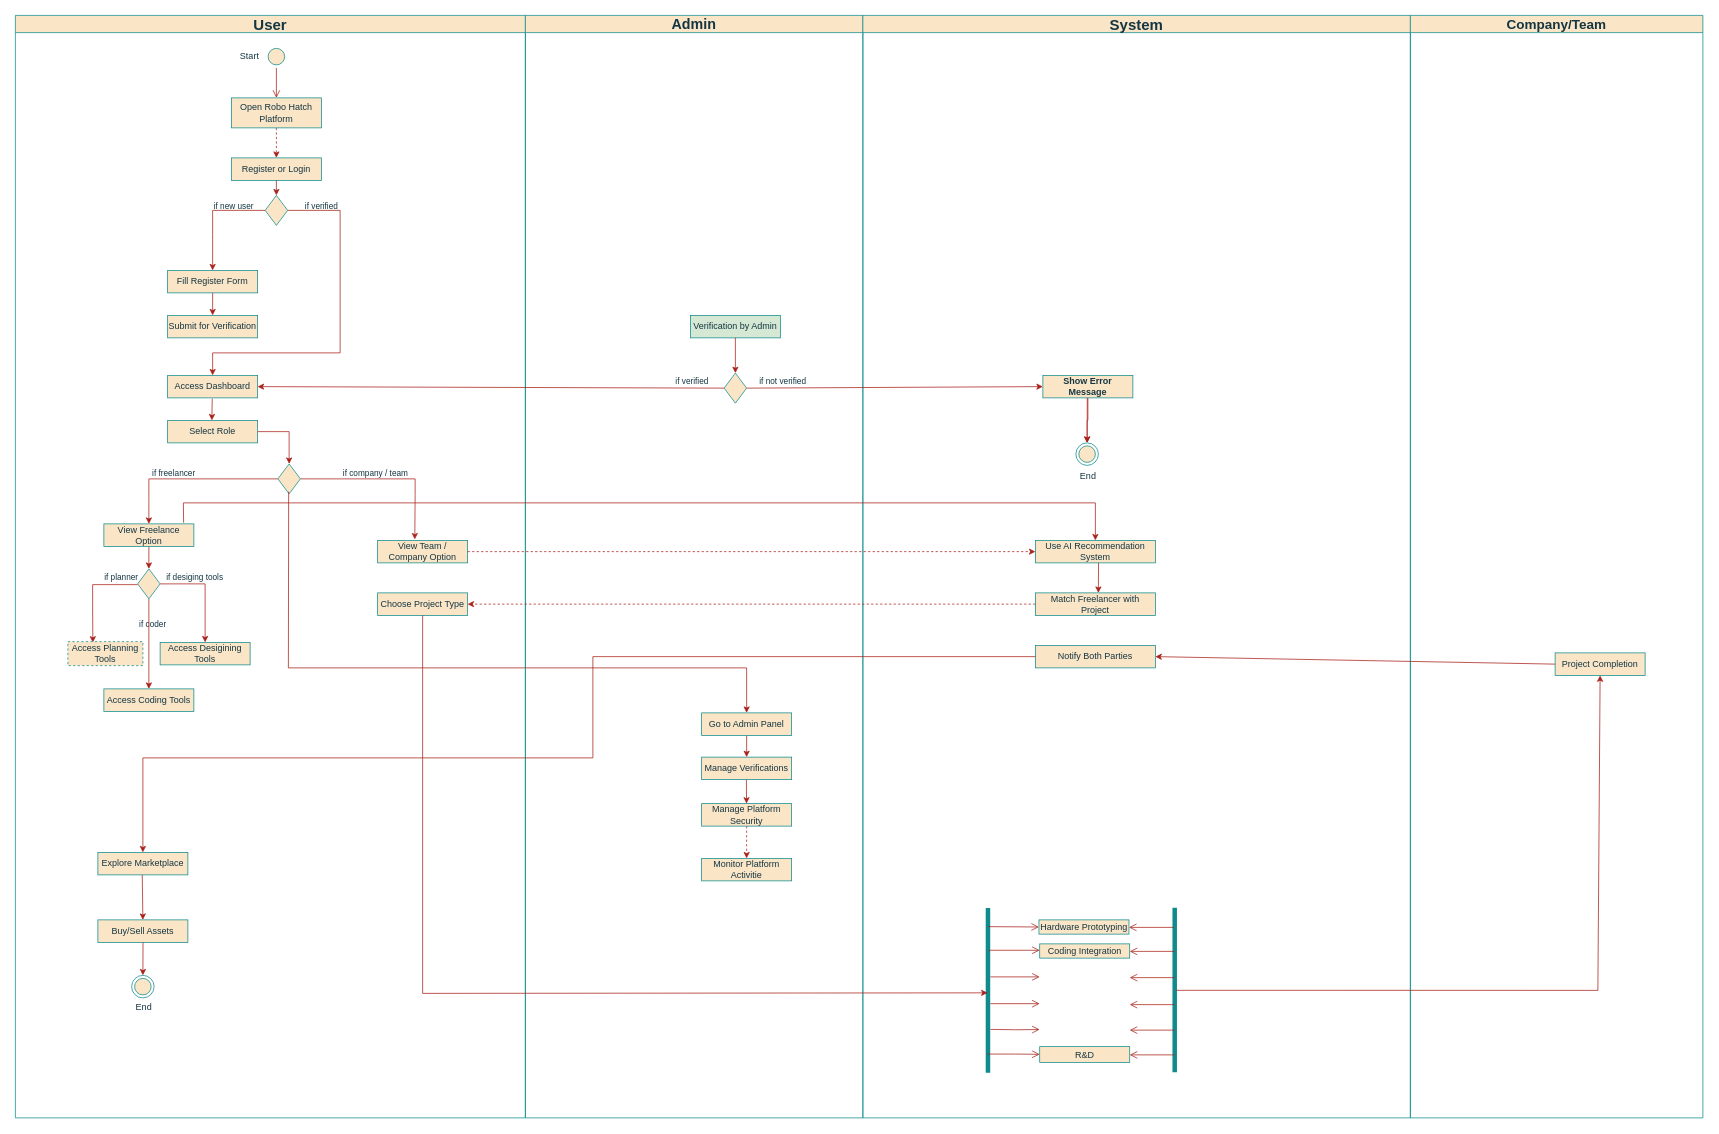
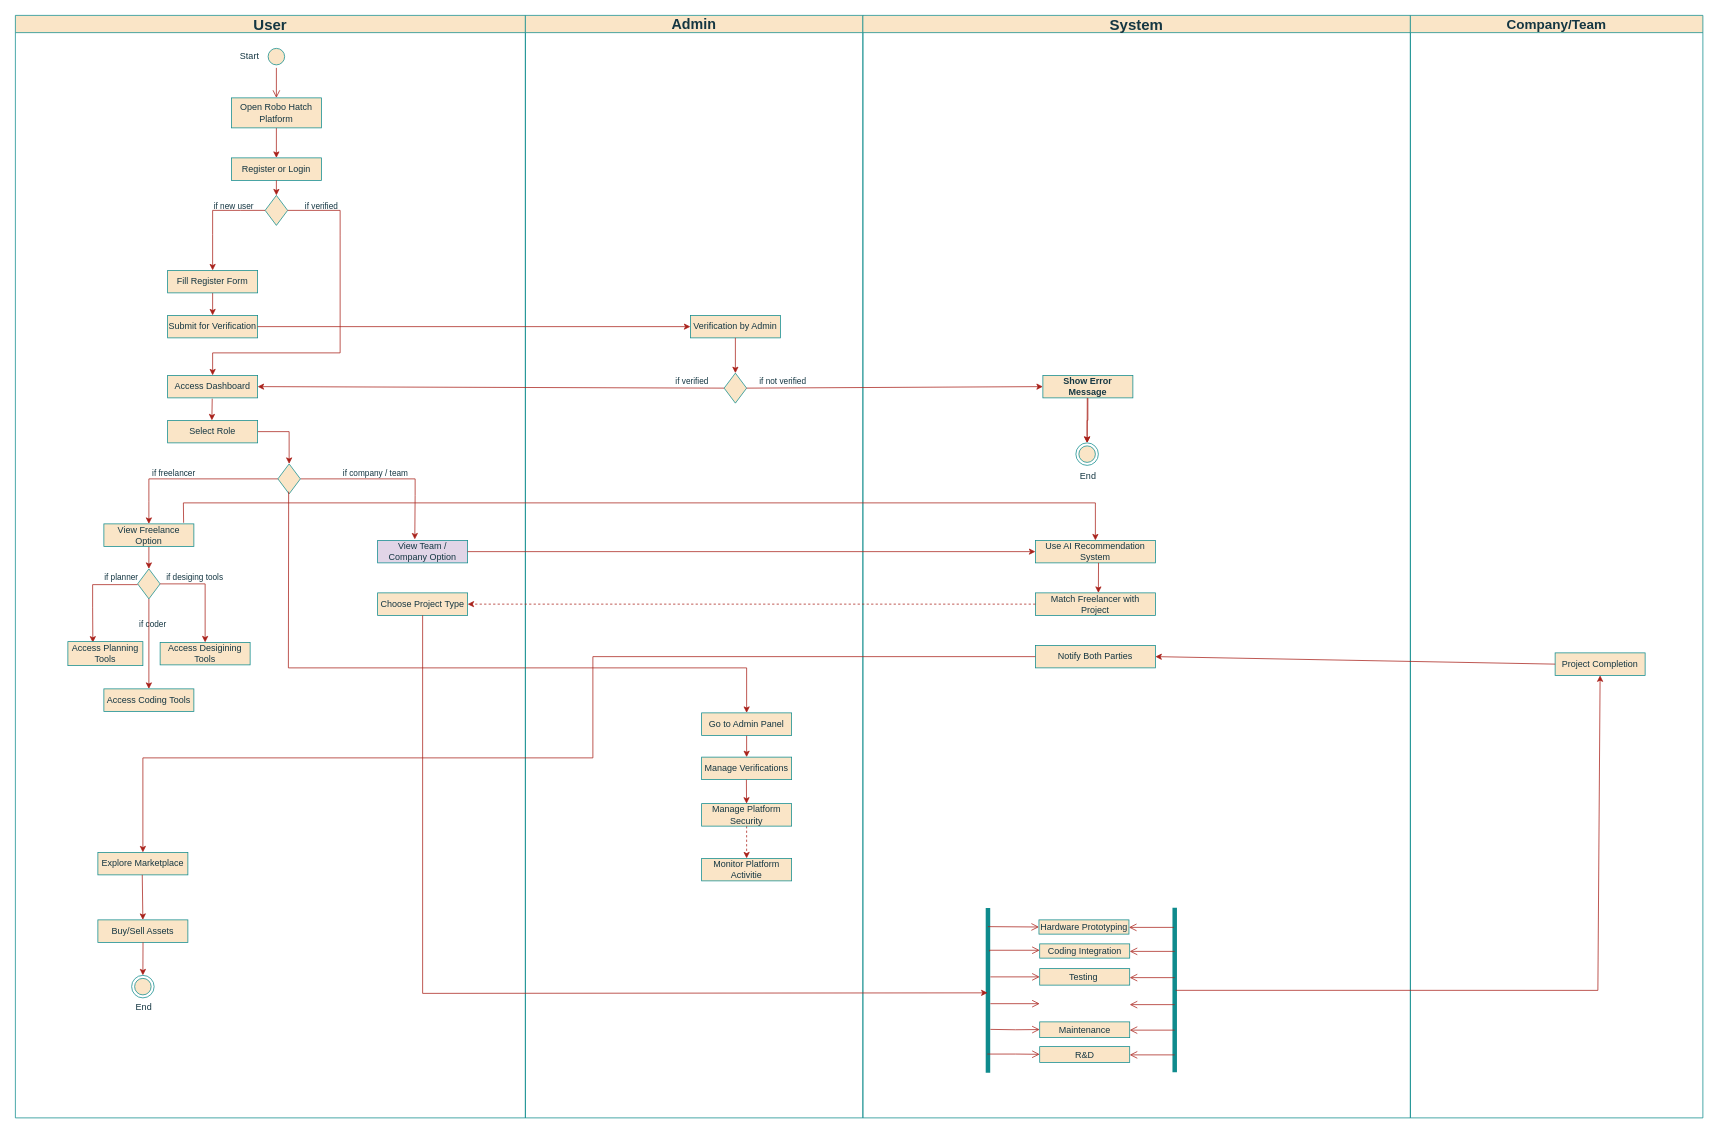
(276, 139) -> (276, 139)
none -> (471, 327)
(735, 327) -> (735, 327)
(423, 552) -> (423, 552)
(749, 552) -> (749, 552)
(105, 654) -> (105, 654)
none -> (1085, 977)
none -> (1085, 1030)
